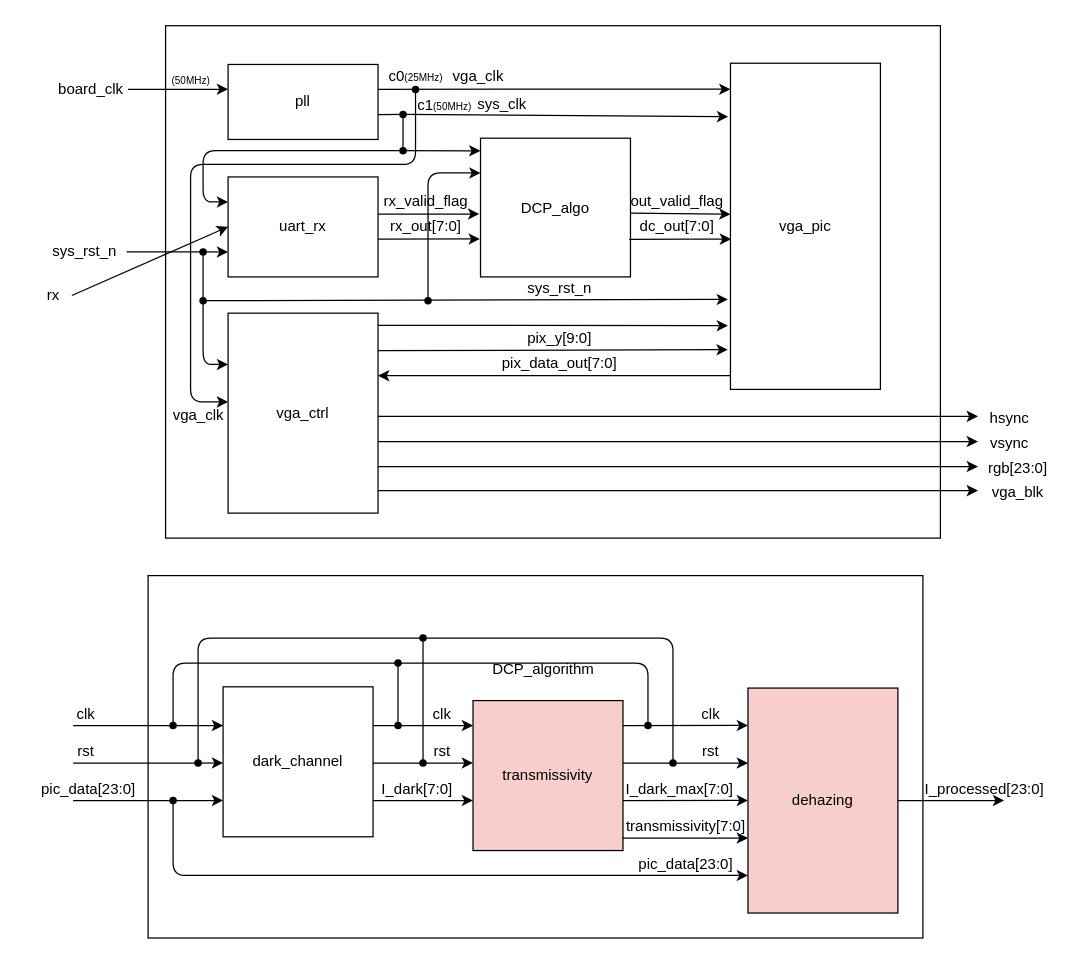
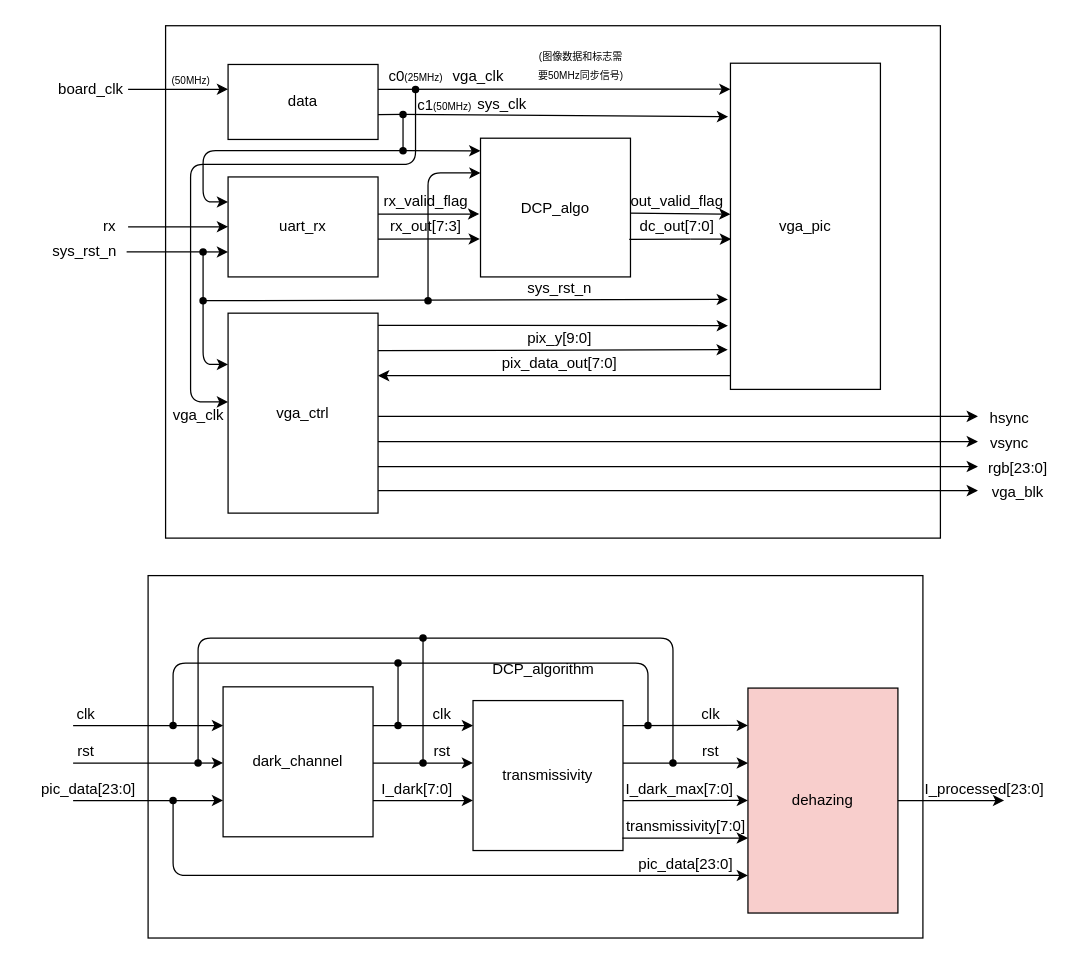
none -> (581, 64)
(303, 102) -> (303, 102)
(426, 227) -> (426, 227)
(53, 296) -> (109, 227)
(548, 776) -> (548, 776)
